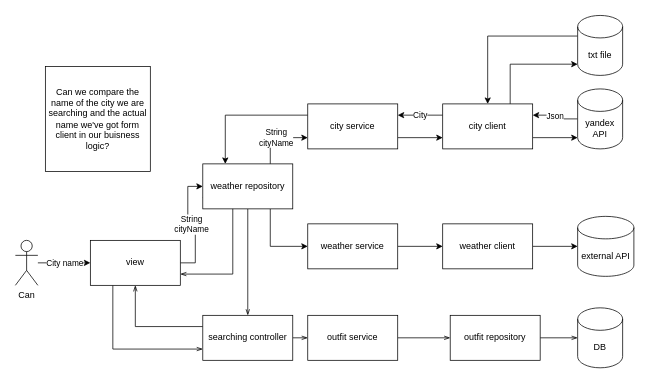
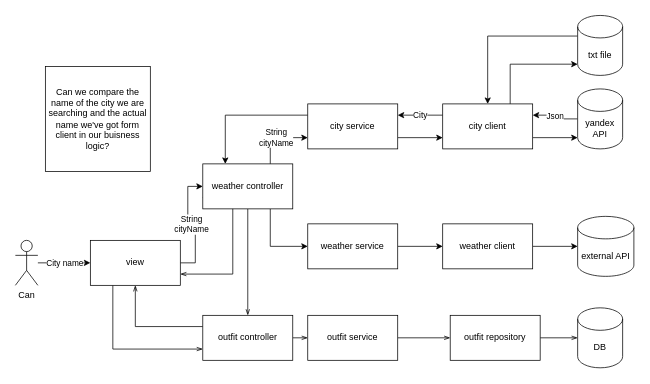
(248, 186) -> (248, 186)
(248, 338) -> (248, 338)
